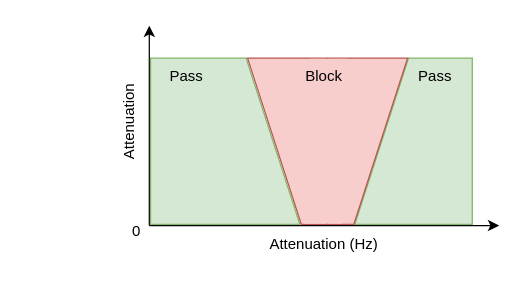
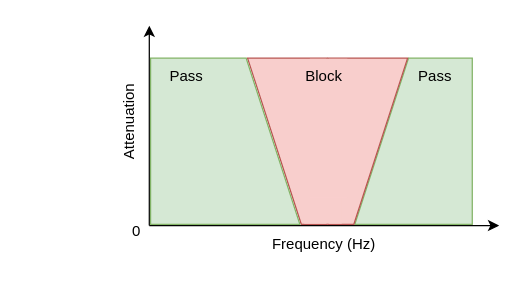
(324, 244) -> (324, 244)
